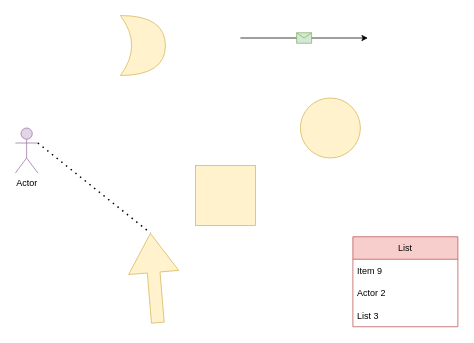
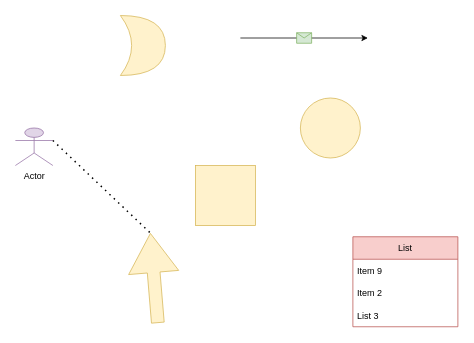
(27, 150) -> (34, 147)
(373, 293) -> (371, 293)
